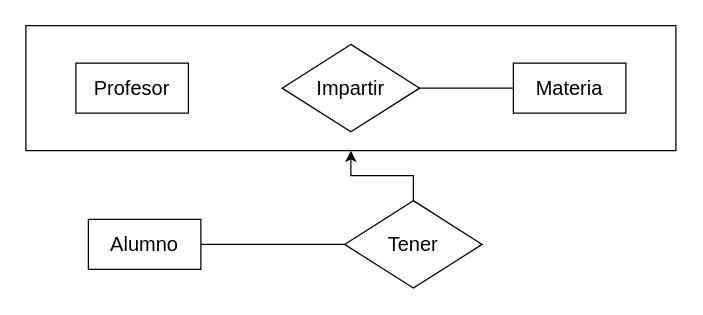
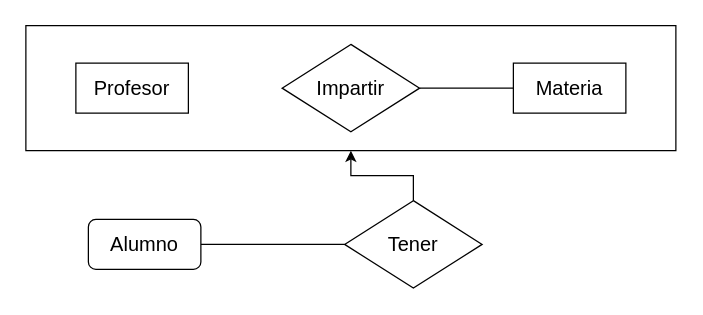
(144, 244) -> (144, 244)
